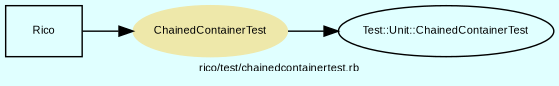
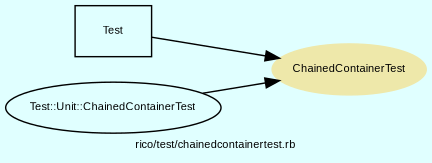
(44, 31) -> (113, 31)
(306, 31) -> (234, 88)
